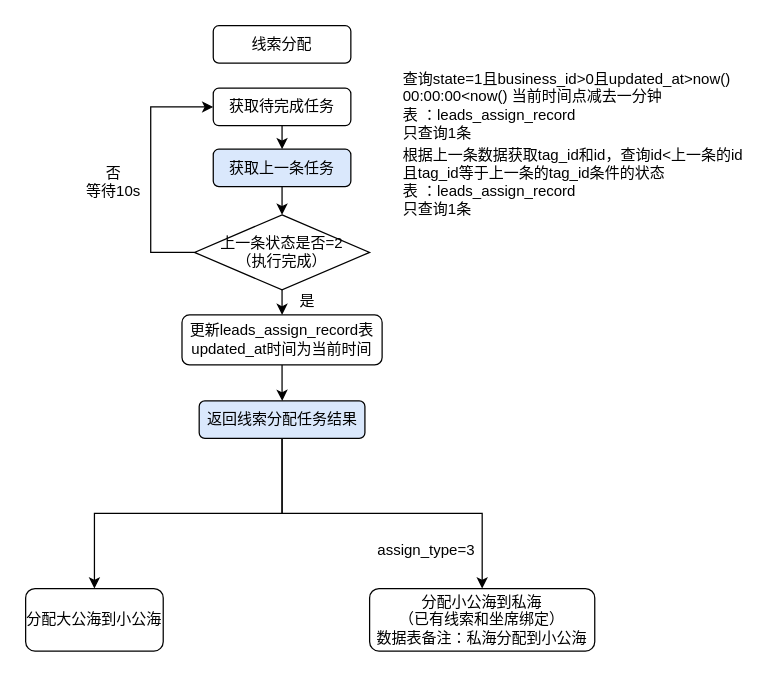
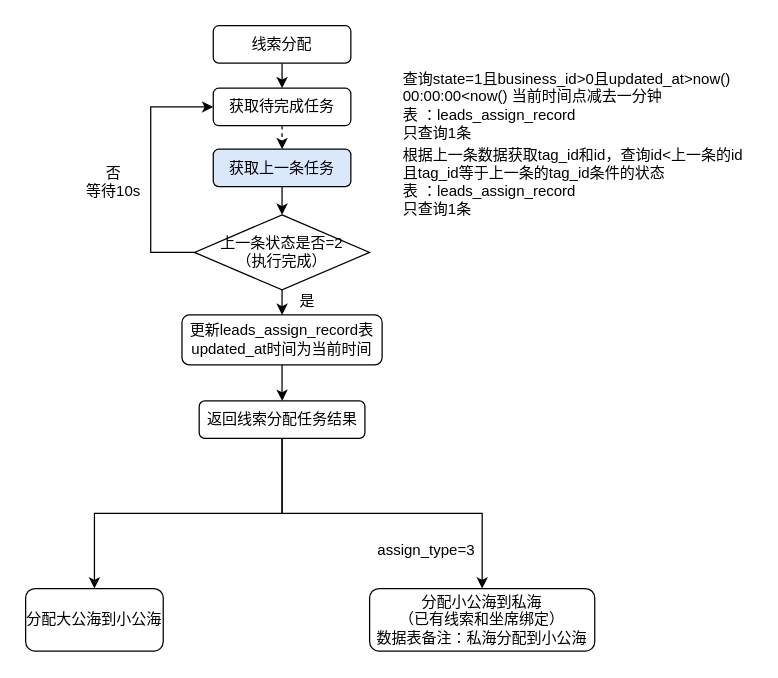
none -> (282, 71)
(282, 134) -> (282, 134)
(282, 419) -> (282, 419)
